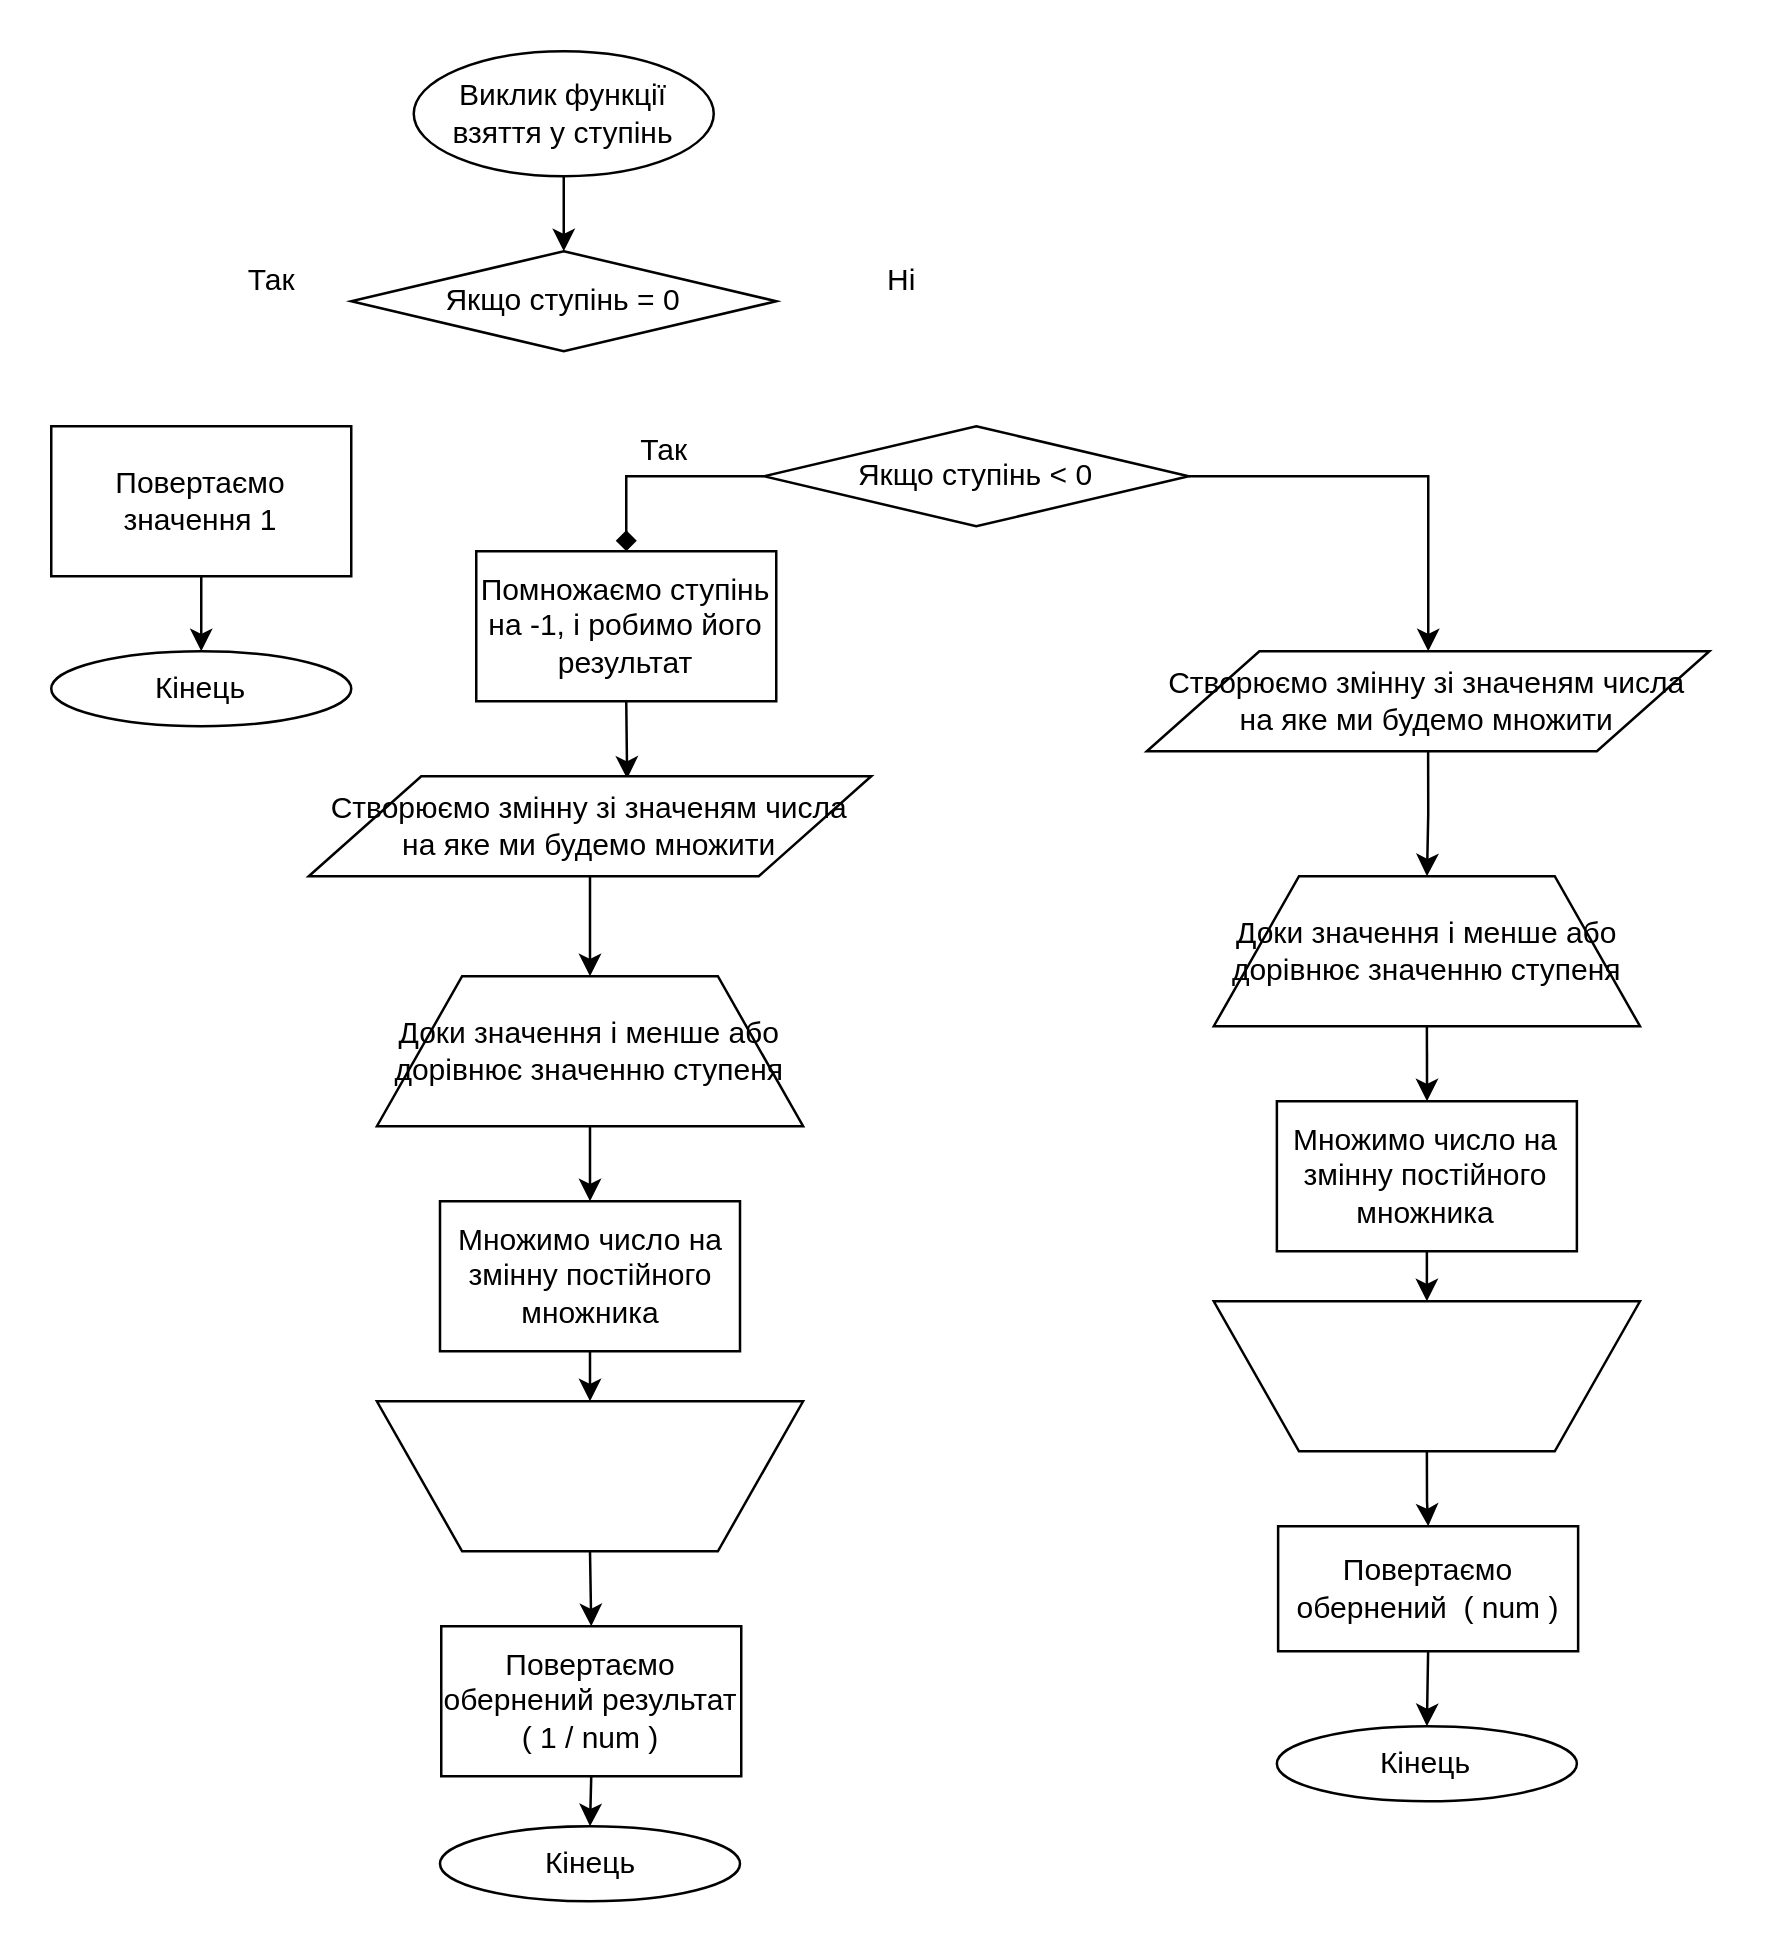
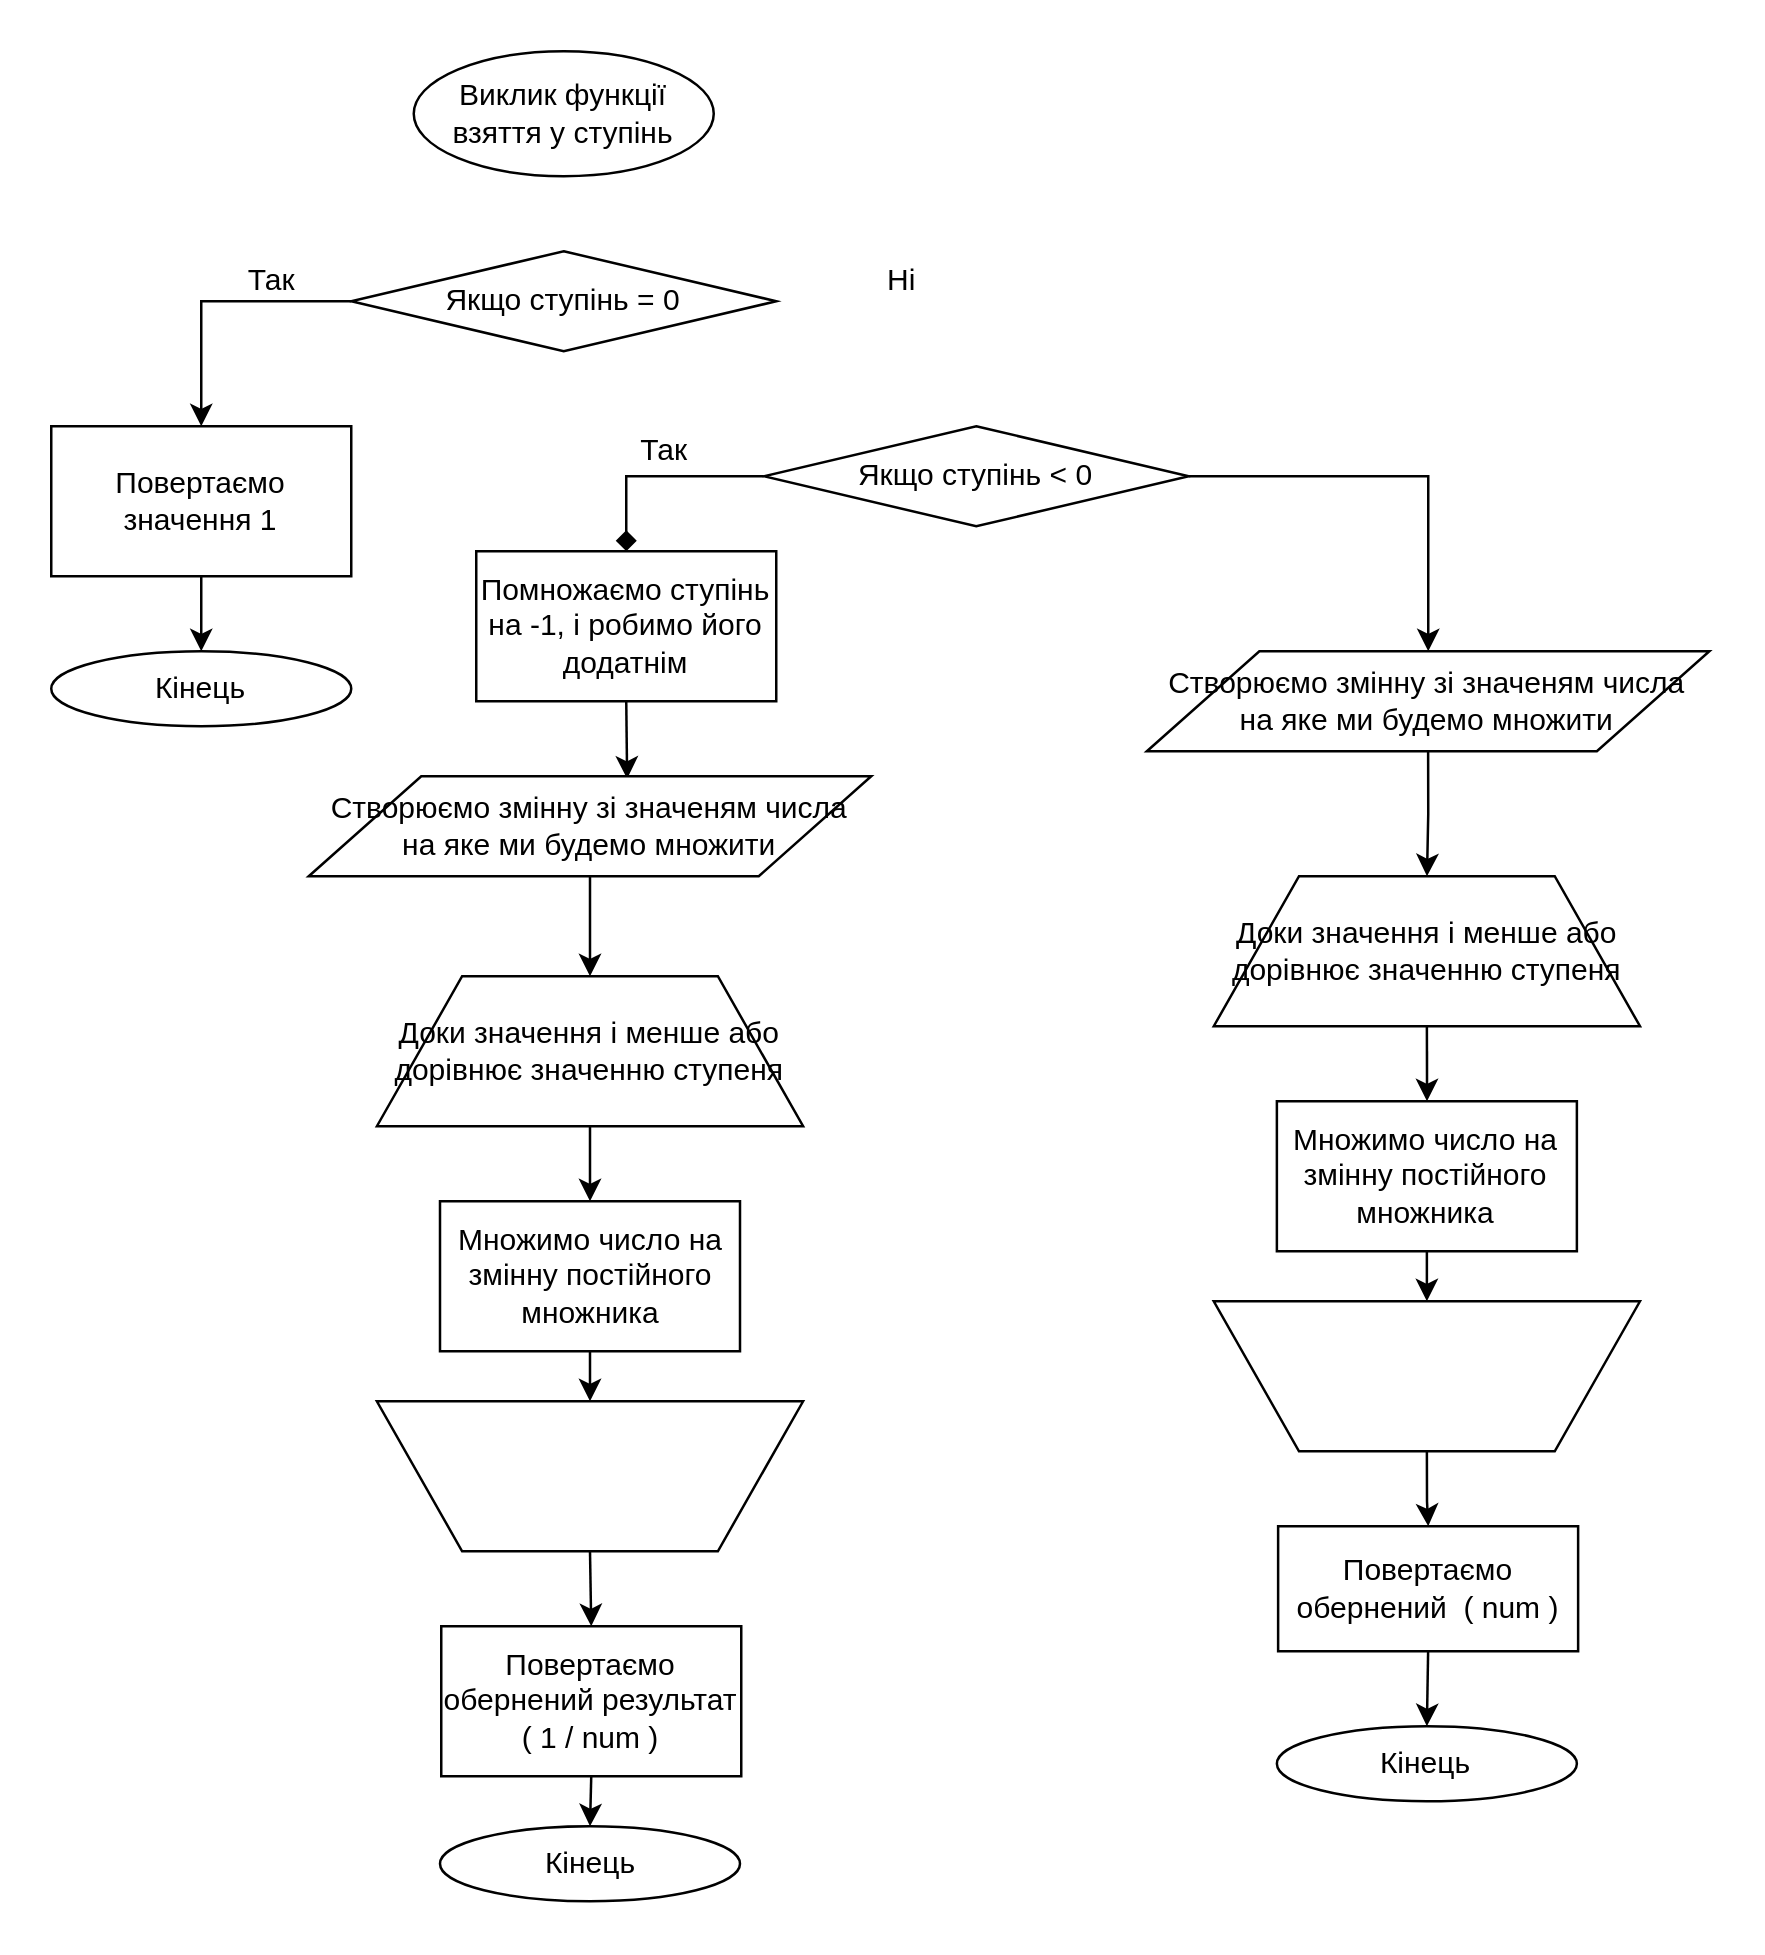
(564, 205) -> none
none -> (221, 301)
(626, 626) -> (626, 626)
